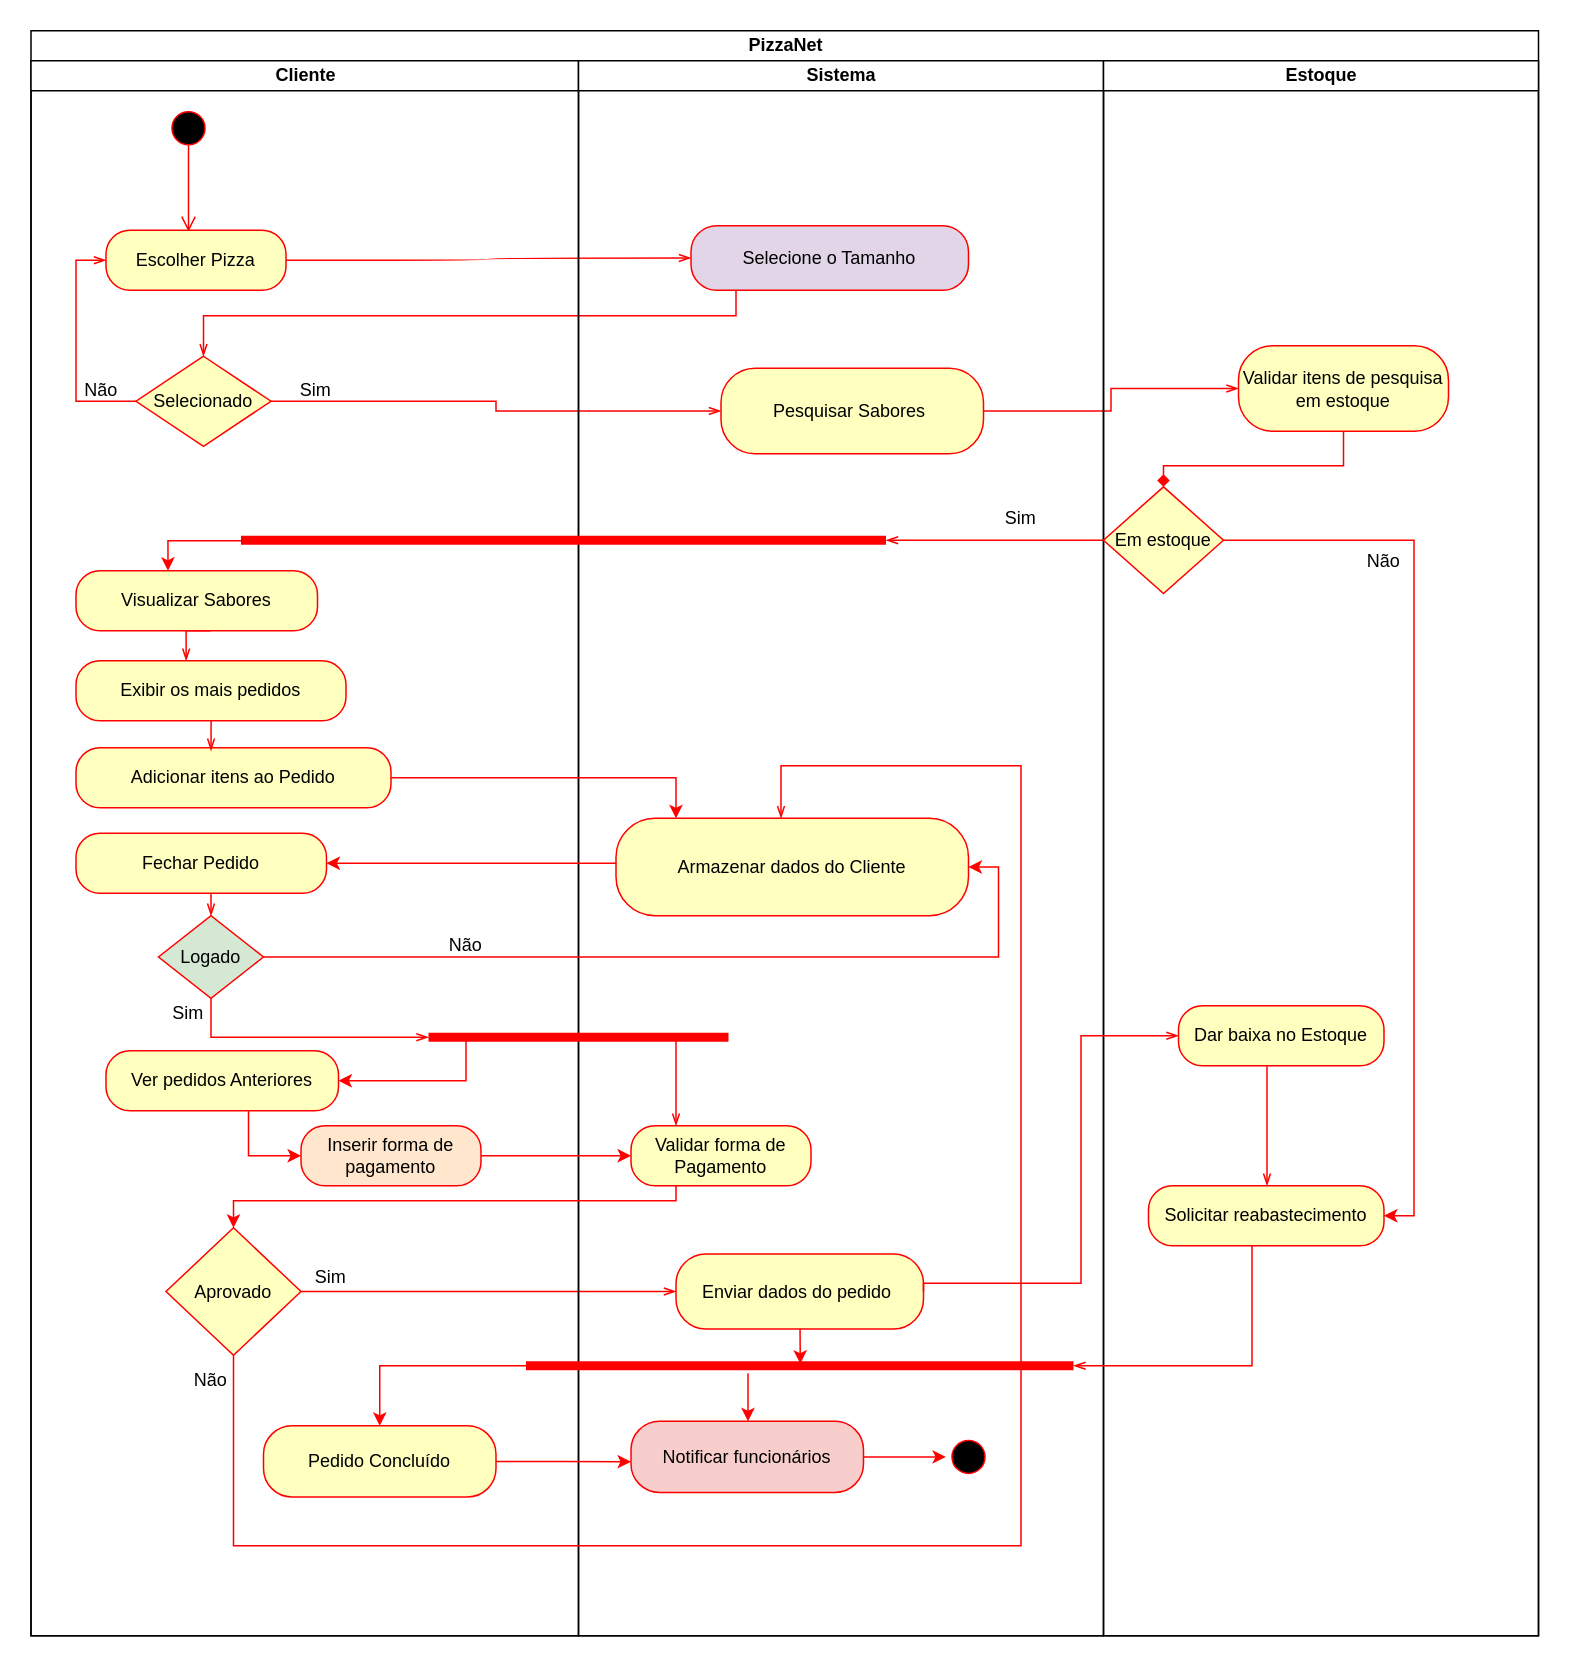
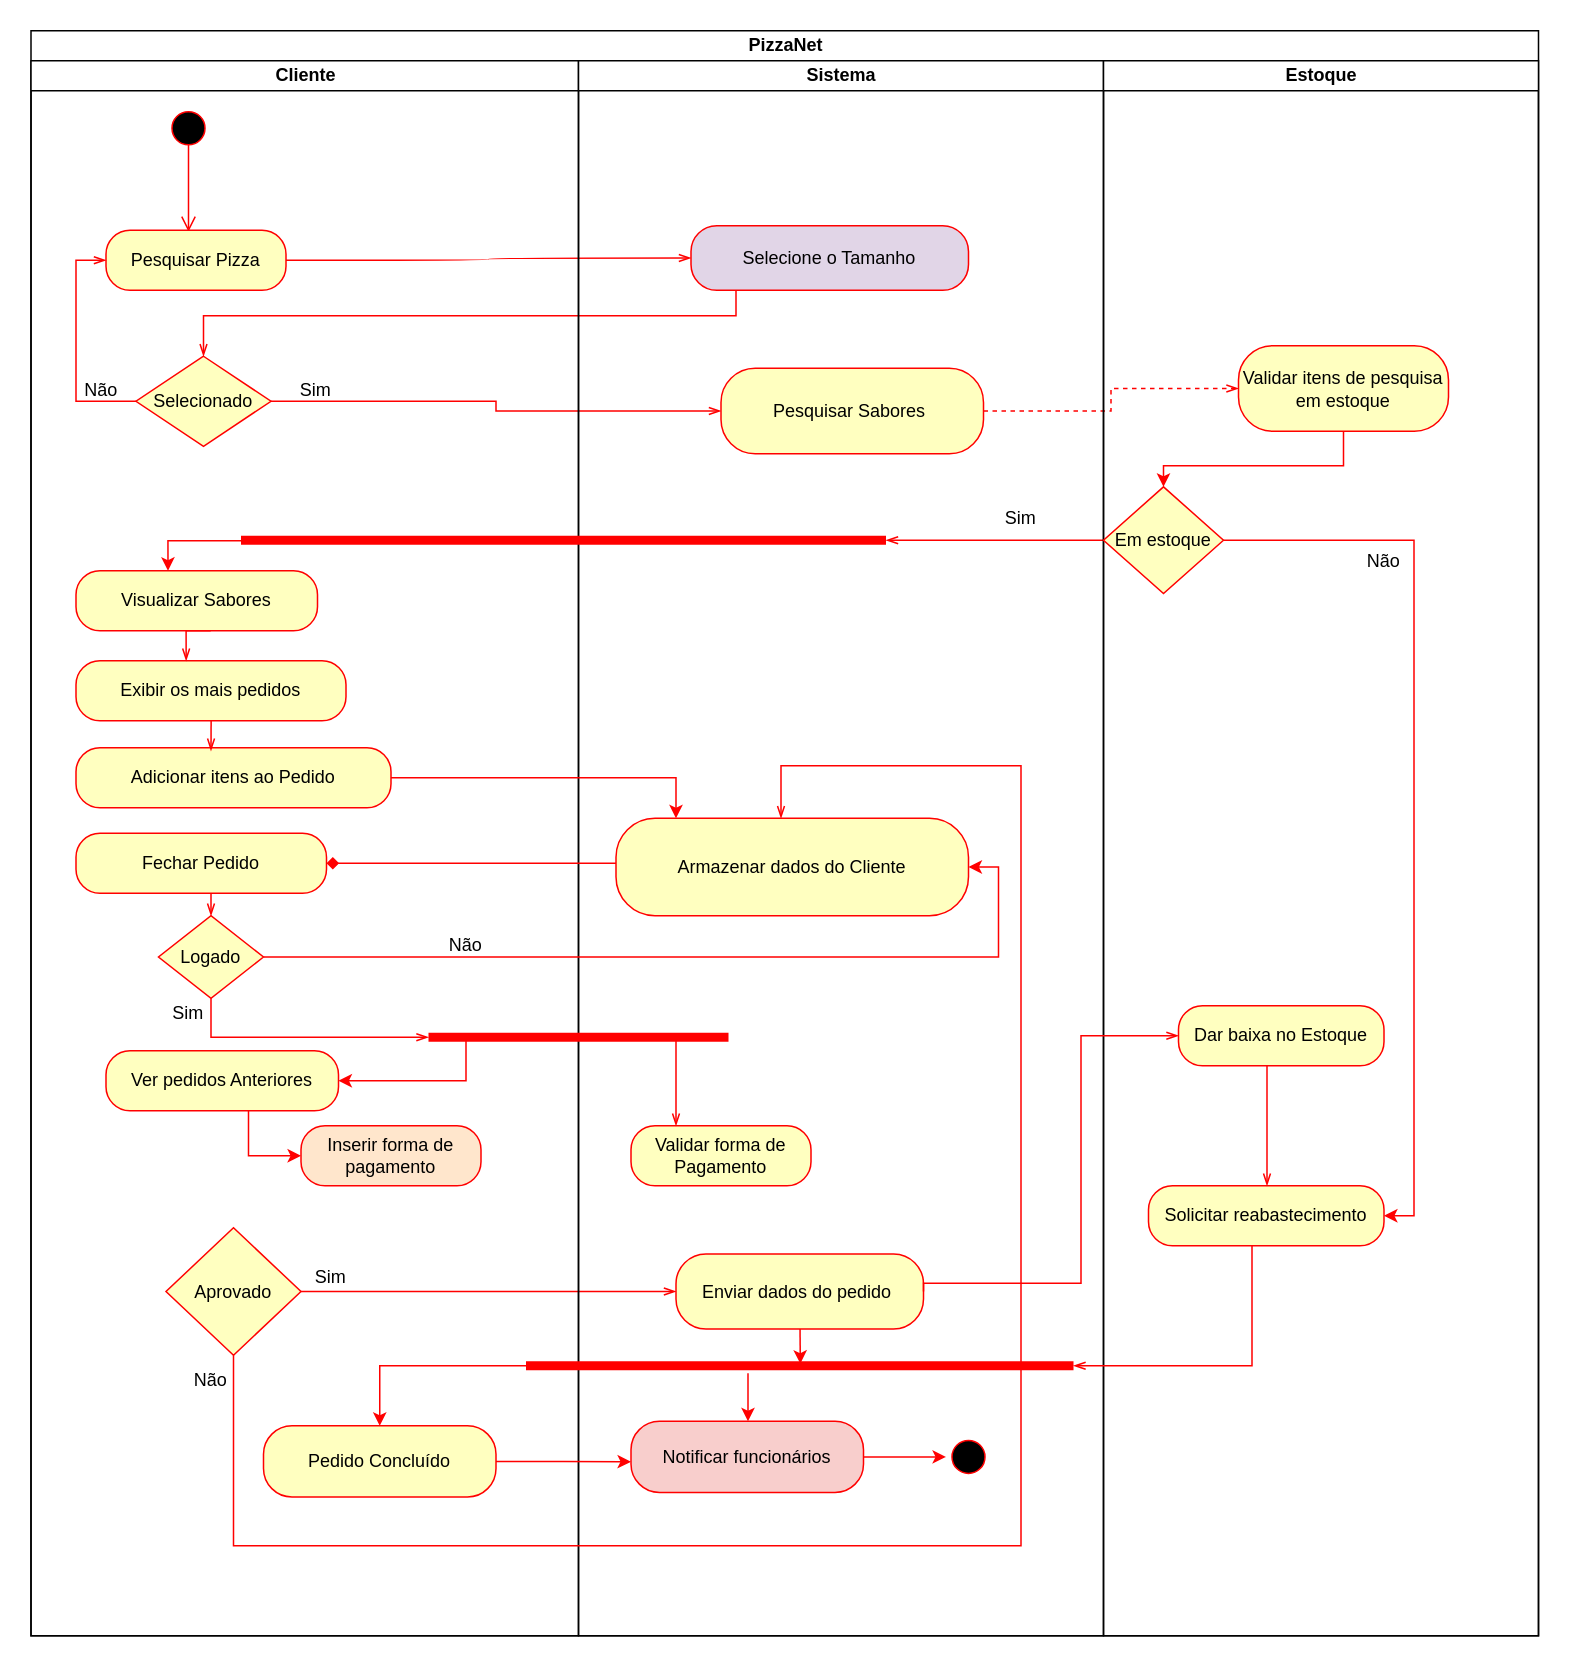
(196, 260) -> (196, 260)
(1111, 402) -> (1111, 402)
(1163, 474) -> (1163, 475)
(338, 863) -> (339, 863)
(211, 957) -> (211, 957)
(551, 1156) -> none
(453, 1201) -> none
